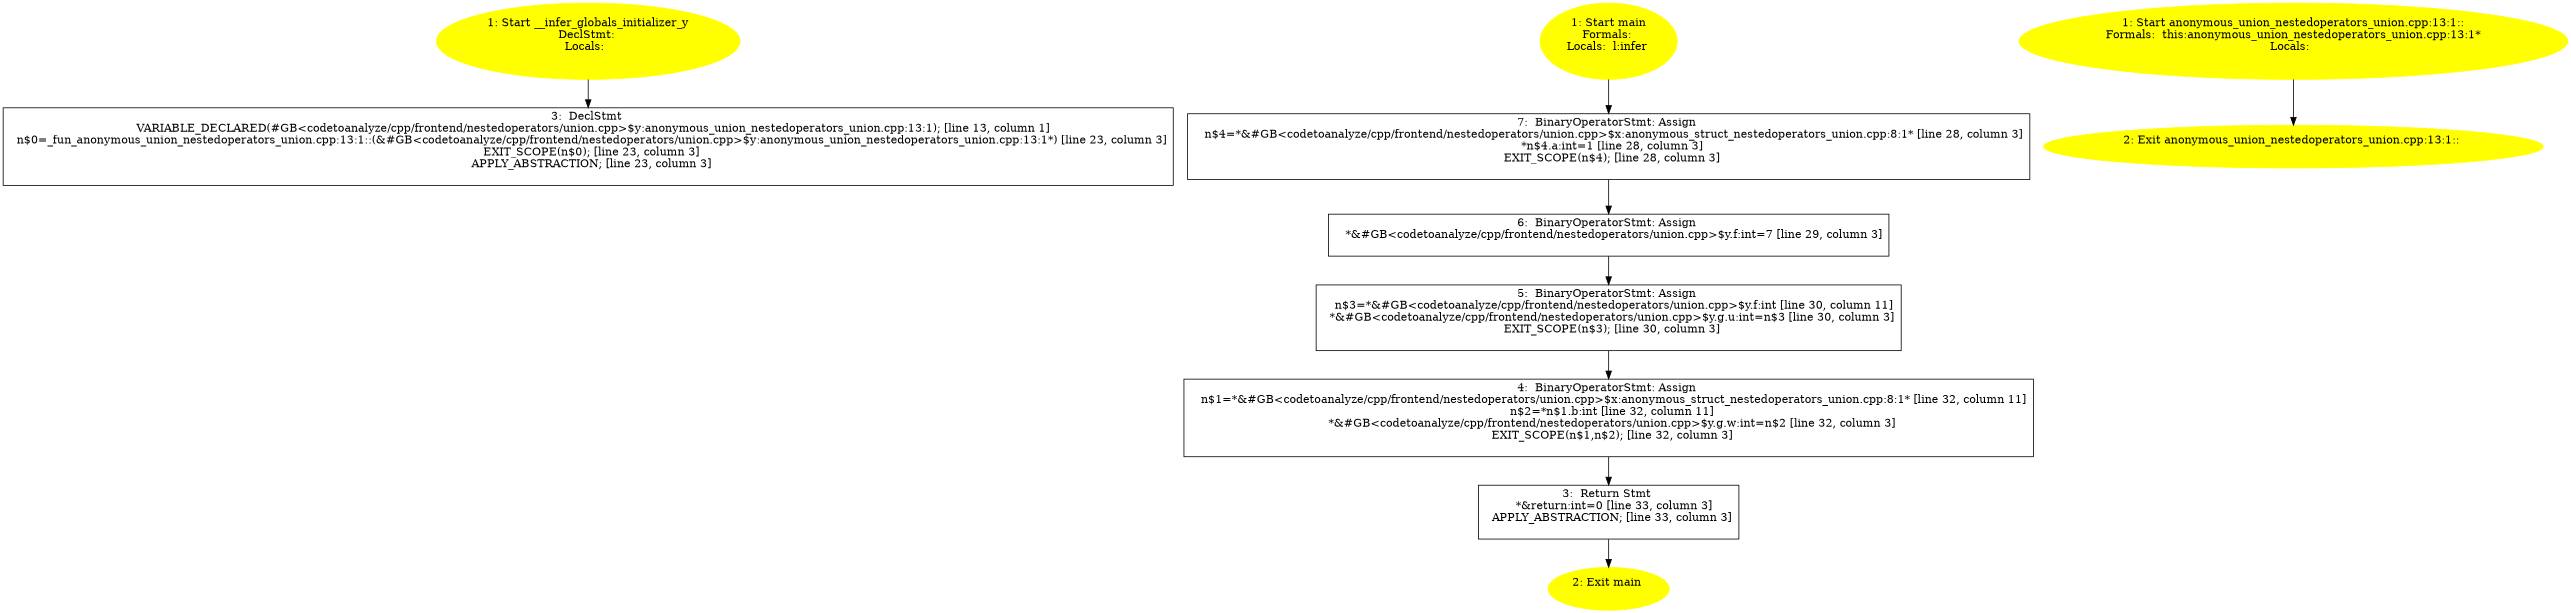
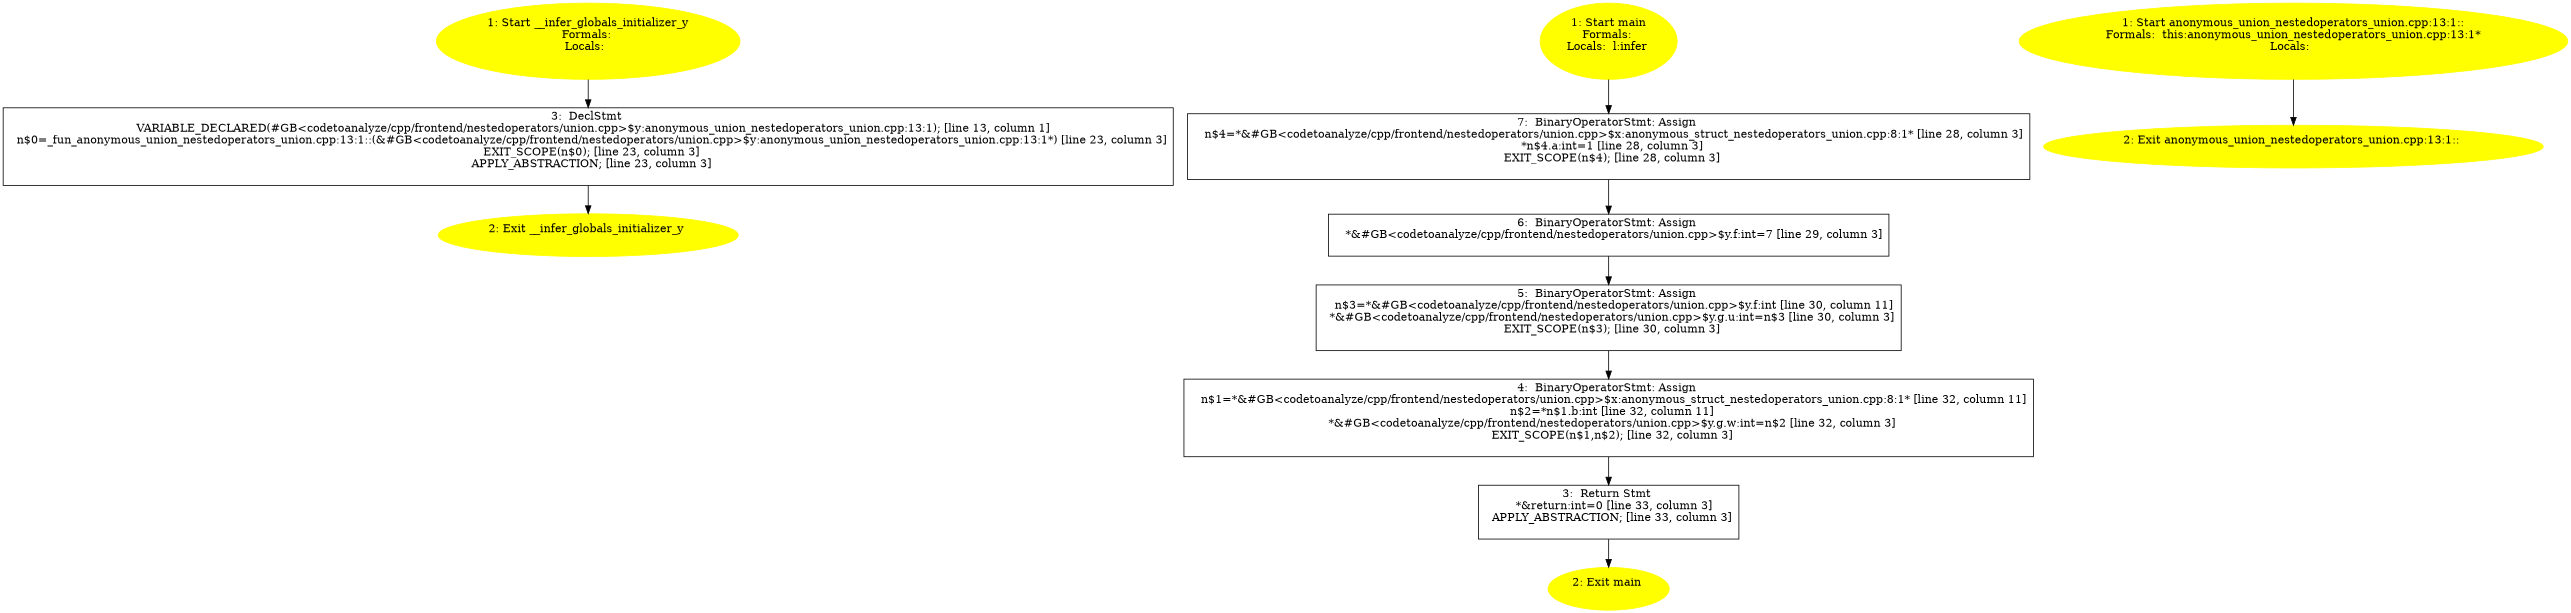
(588, 41) -> (588, 41)
none -> (588, 235)
